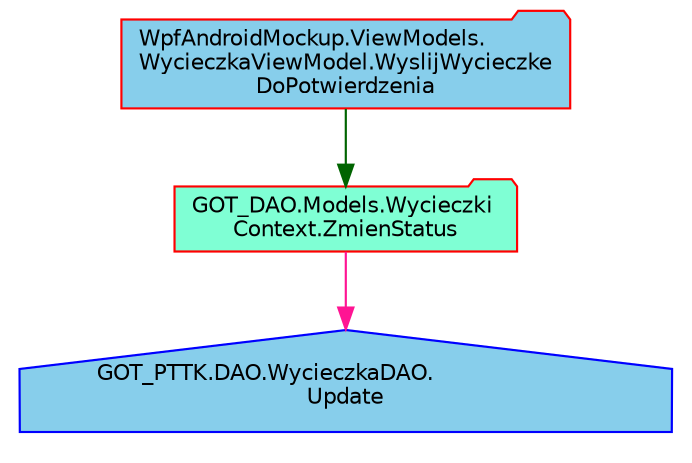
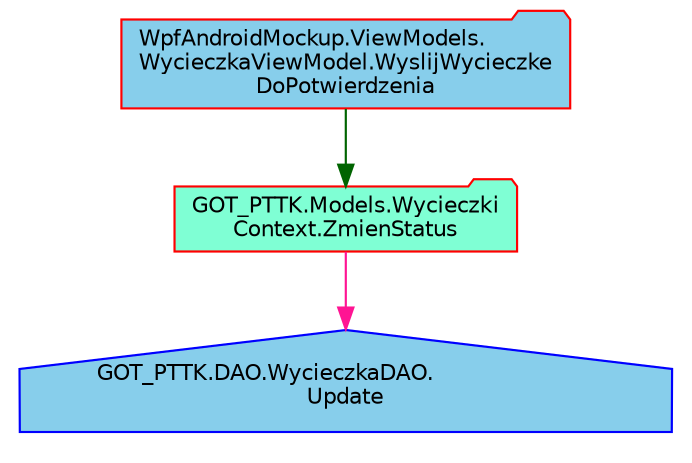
(346, 219) -> (346, 219)
